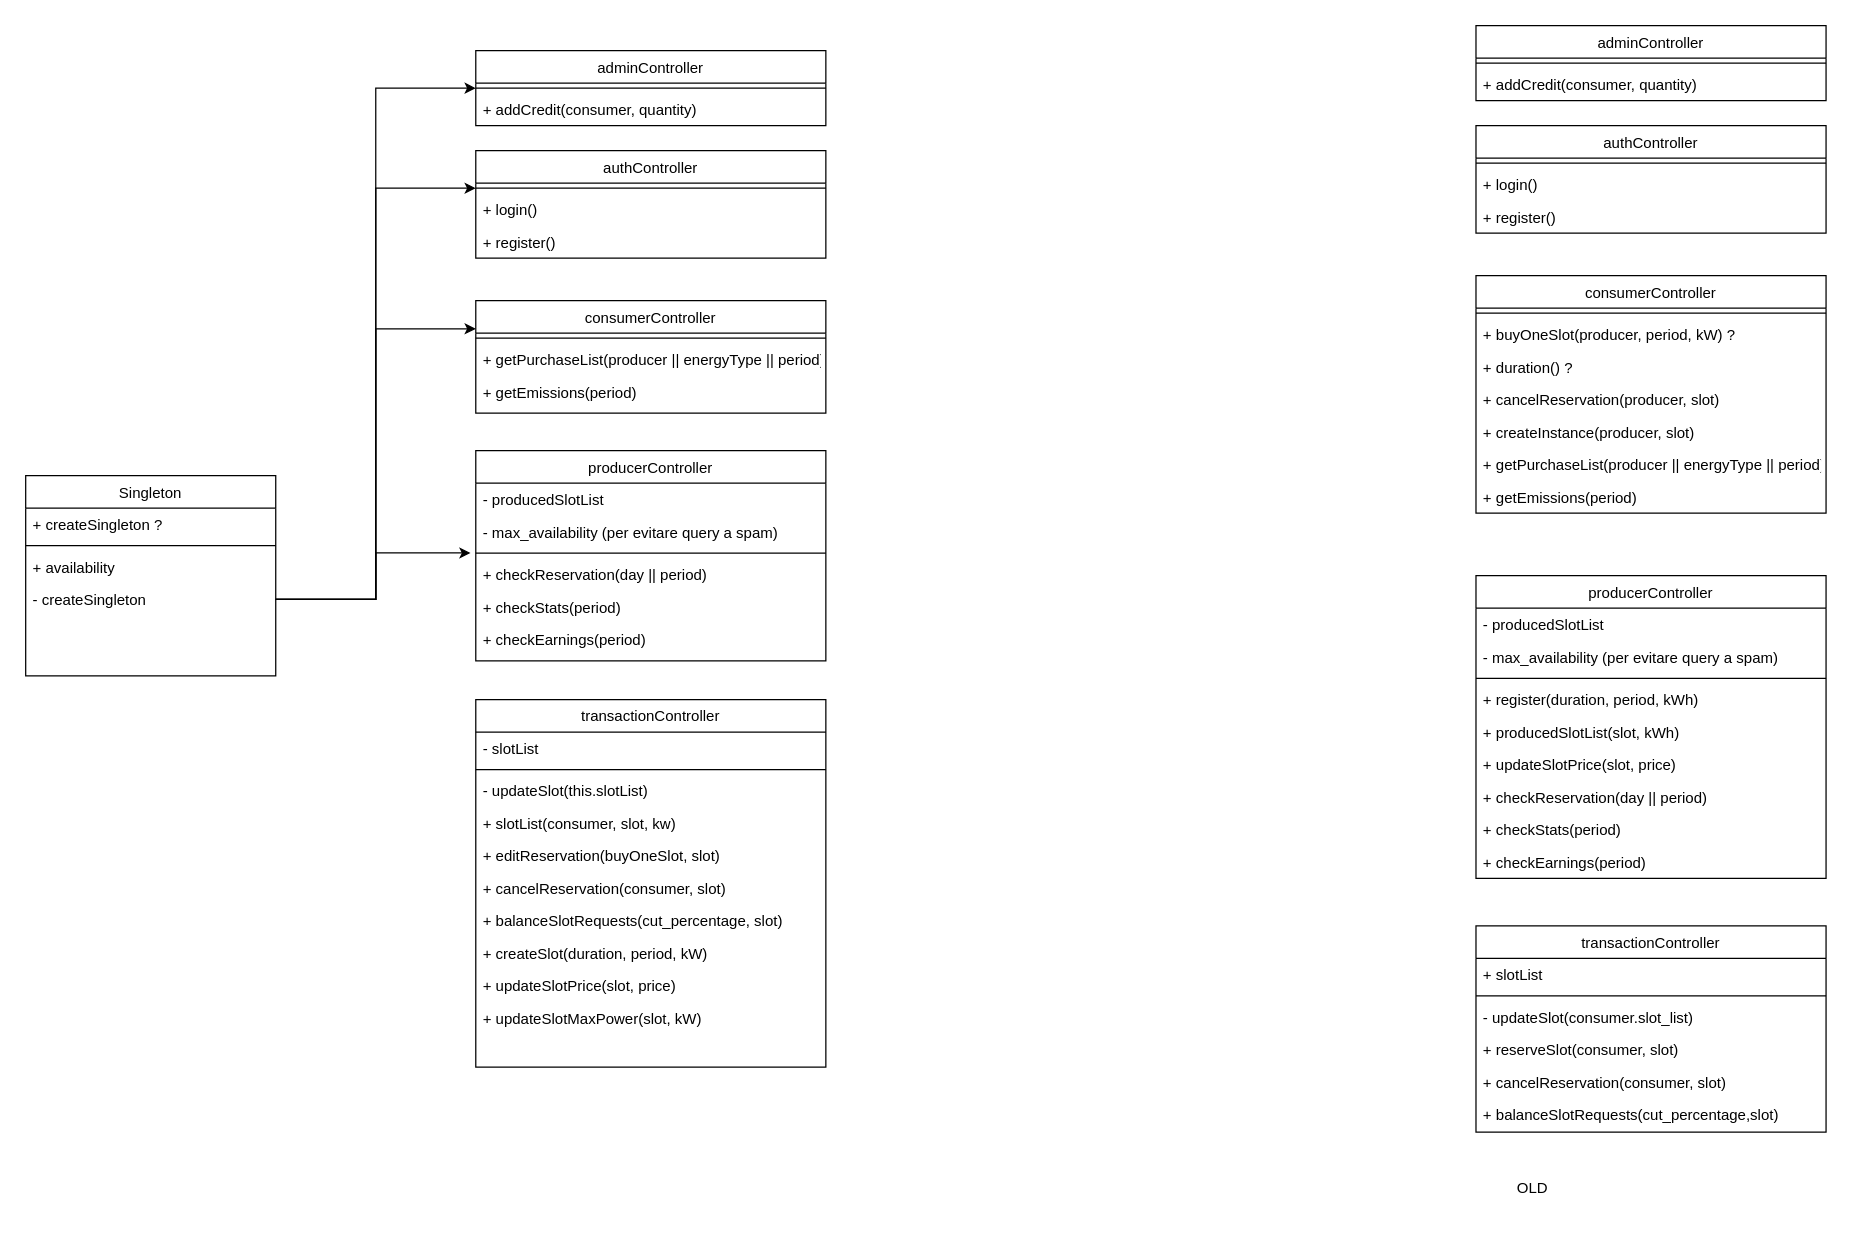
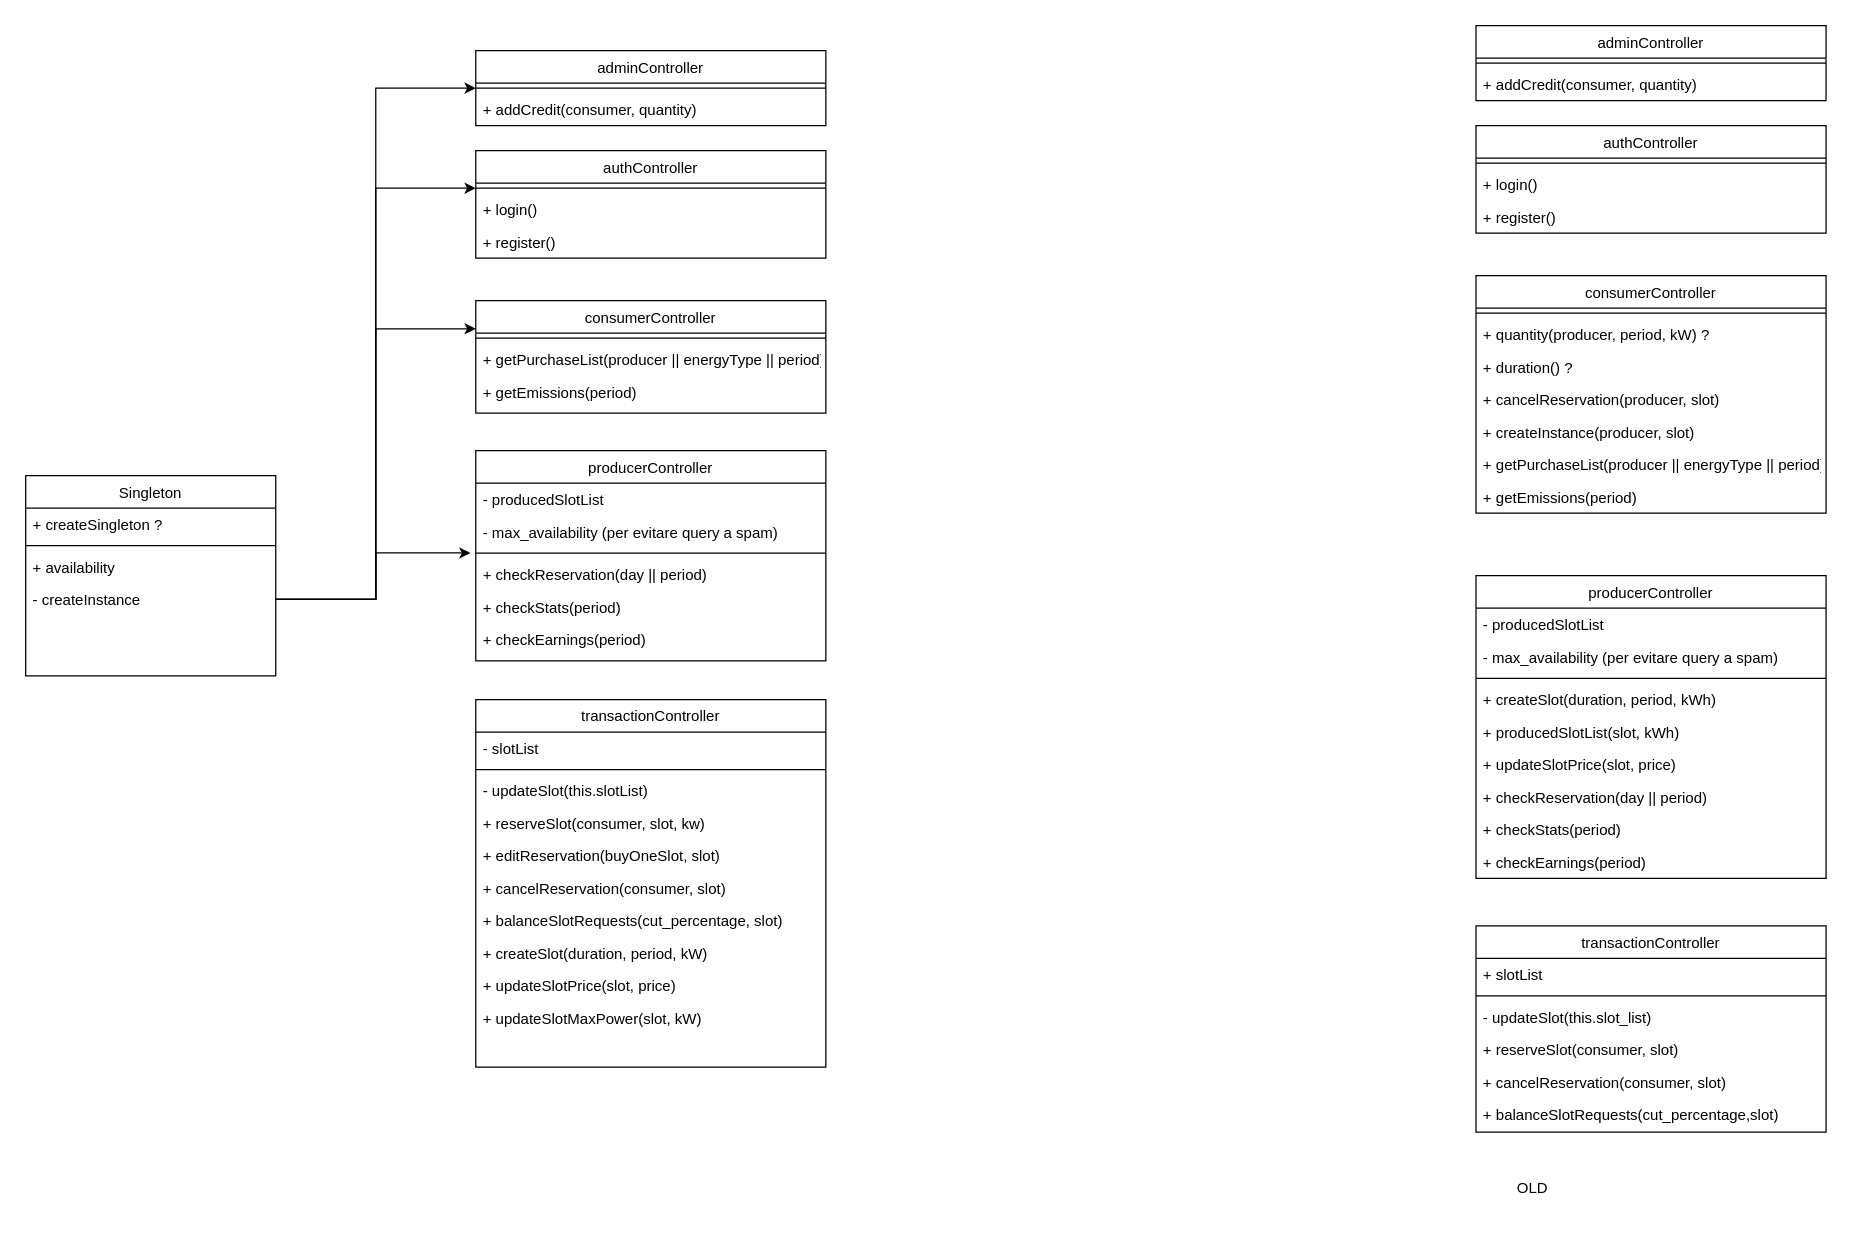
(1618, 335) -> (1610, 335)
(98, 600) -> (98, 600)
(1606, 700) -> (1614, 700)
(593, 824) -> (607, 824)
(1605, 1018) -> (1586, 1018)
